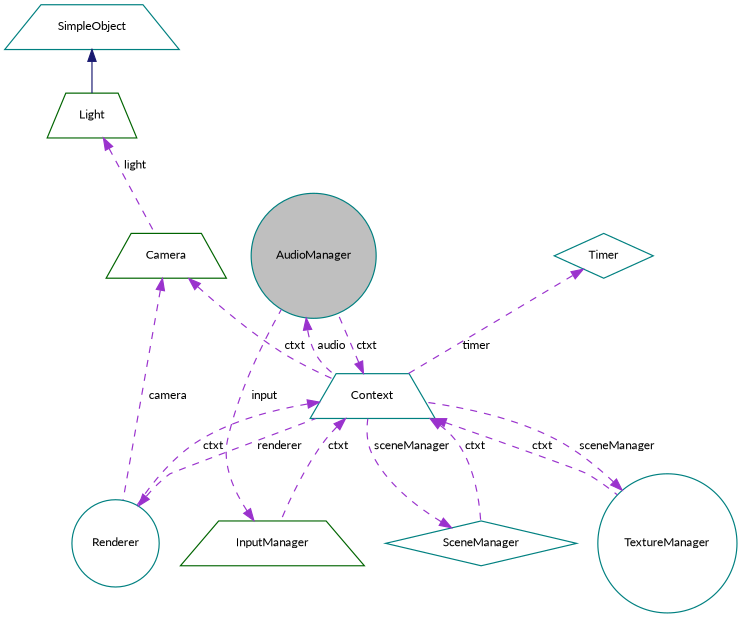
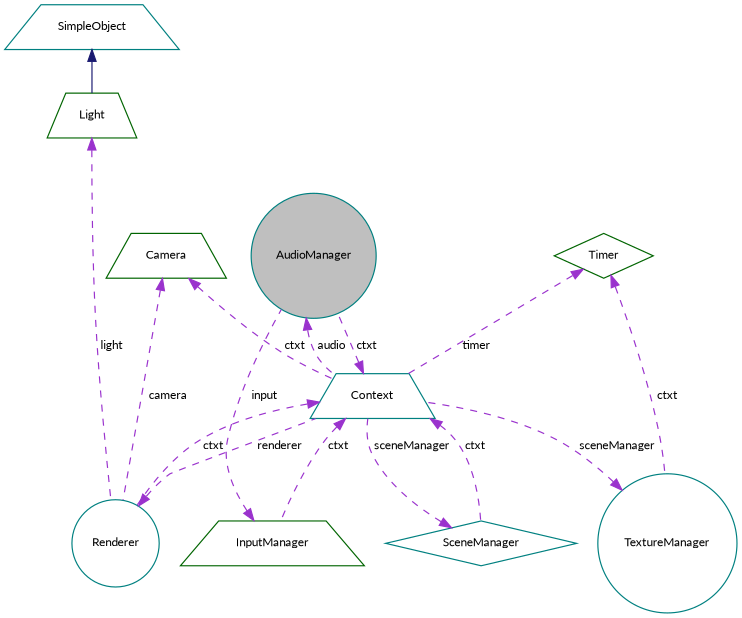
(132, 191) -> (96, 325)
(604, 256) -> (604, 256)
(534, 454) -> (646, 379)
